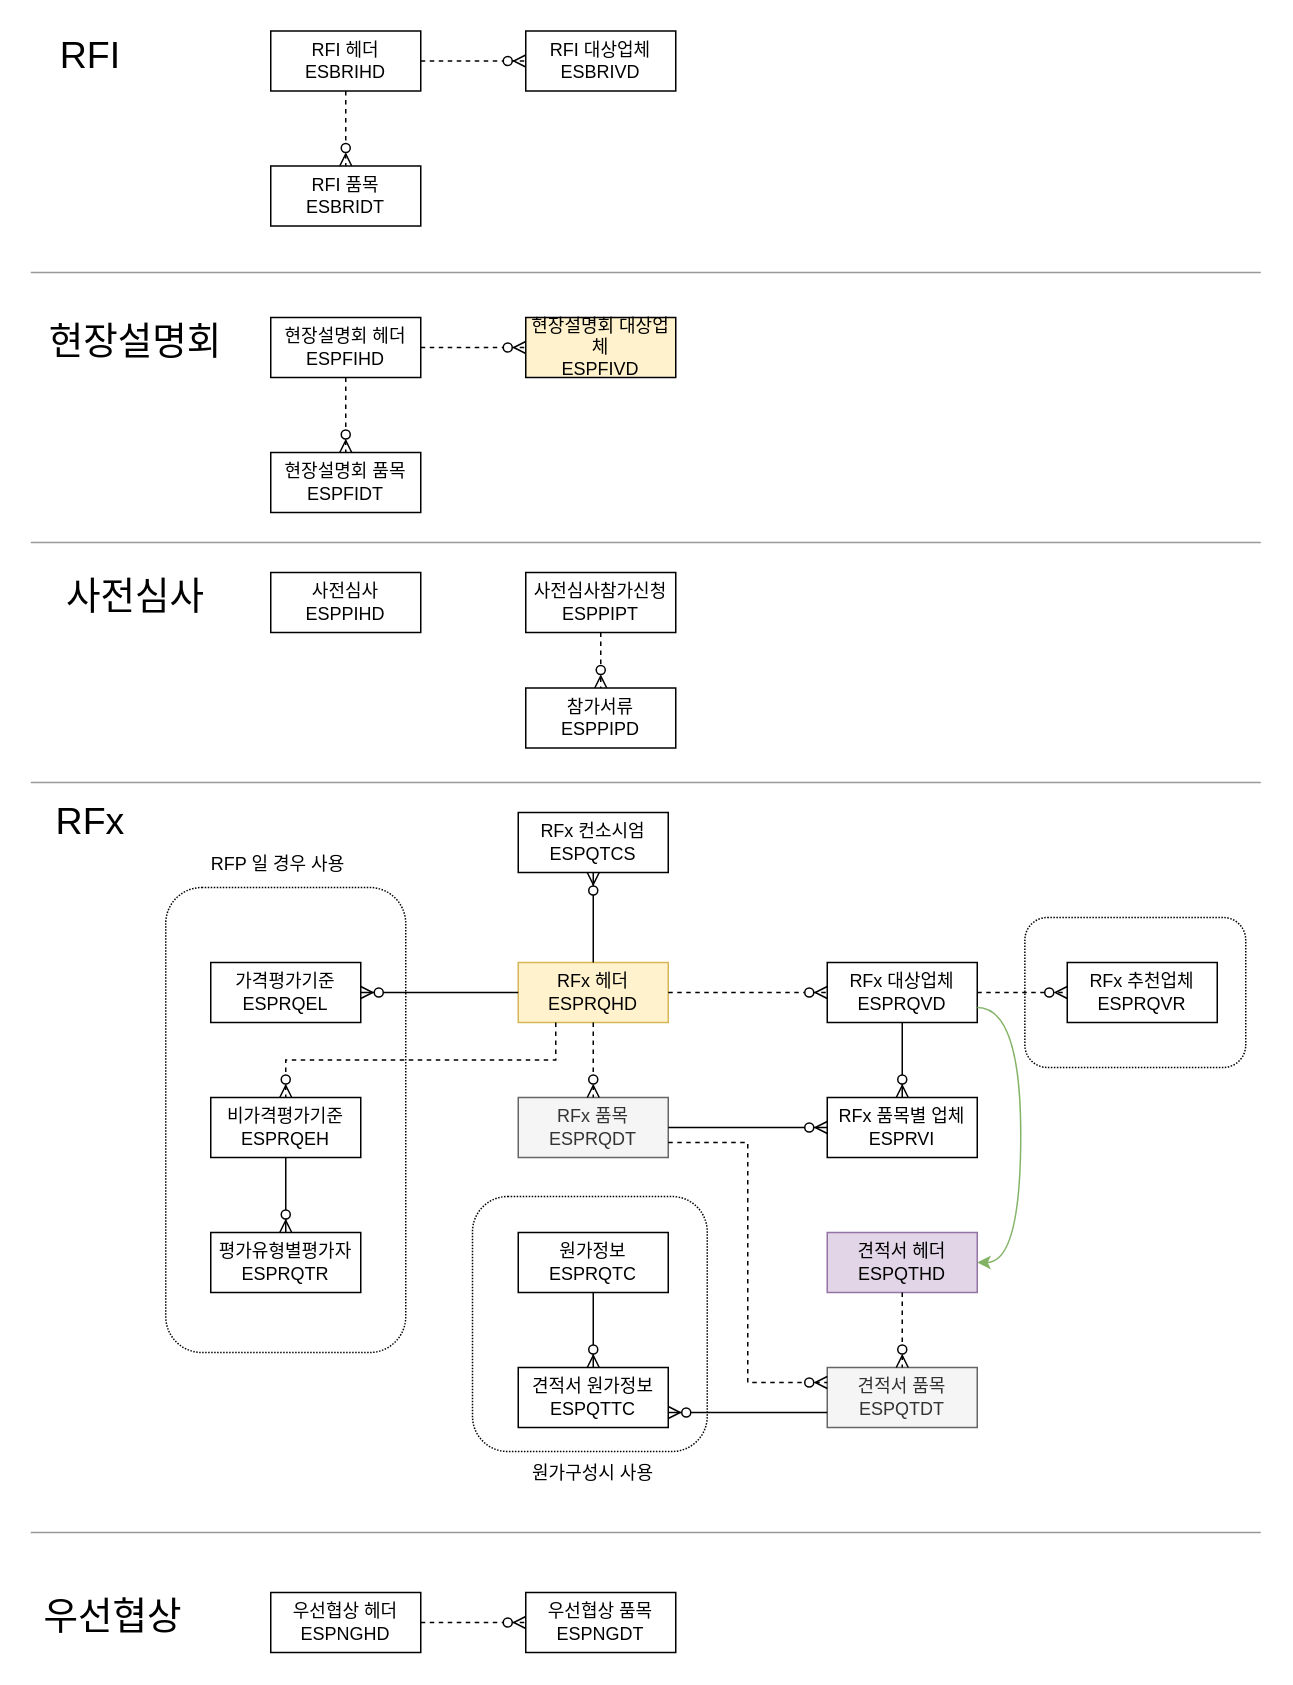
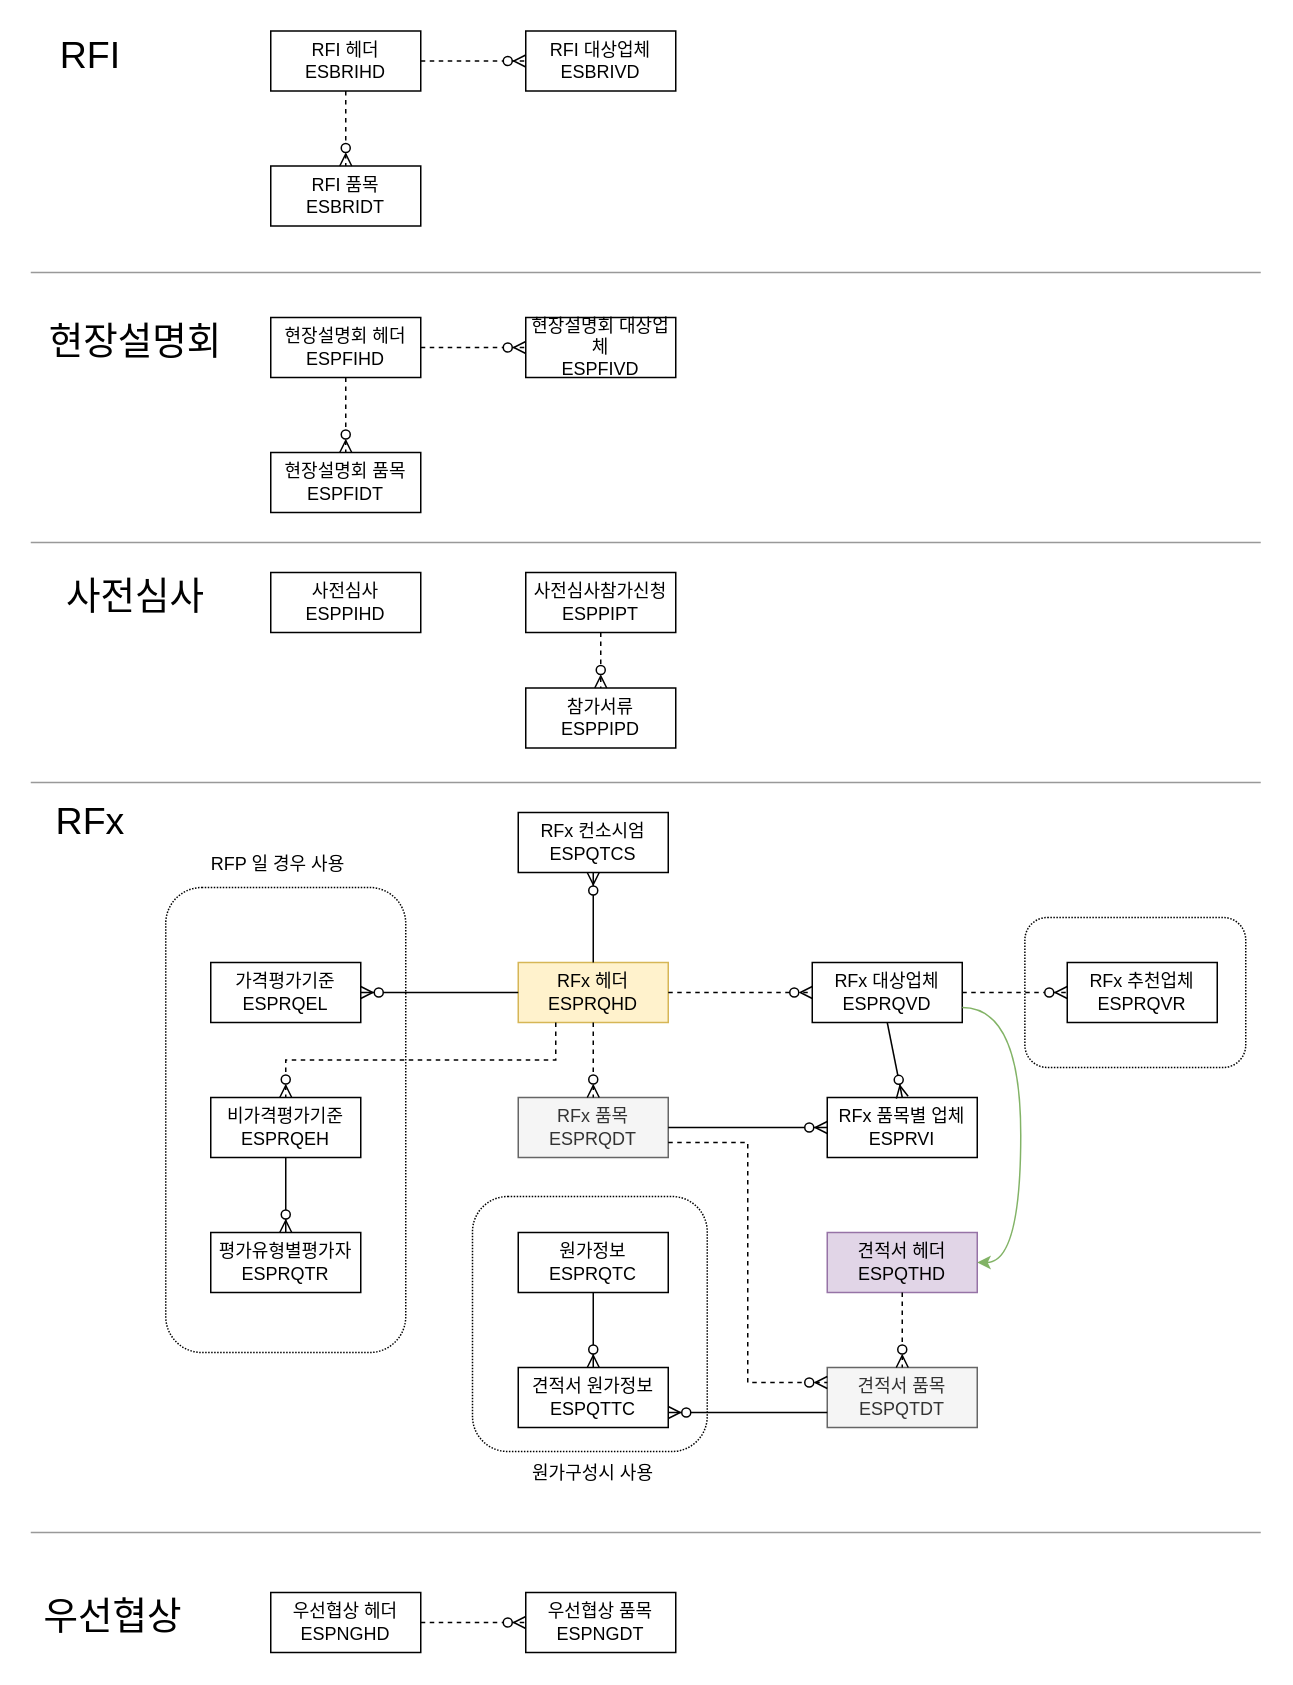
(601, 347) -> (601, 347)
(902, 992) -> (887, 992)
